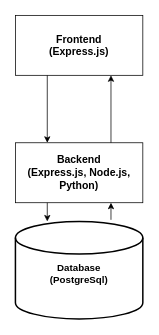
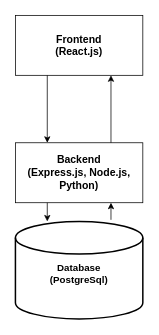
(79, 45) -> (79, 45)
